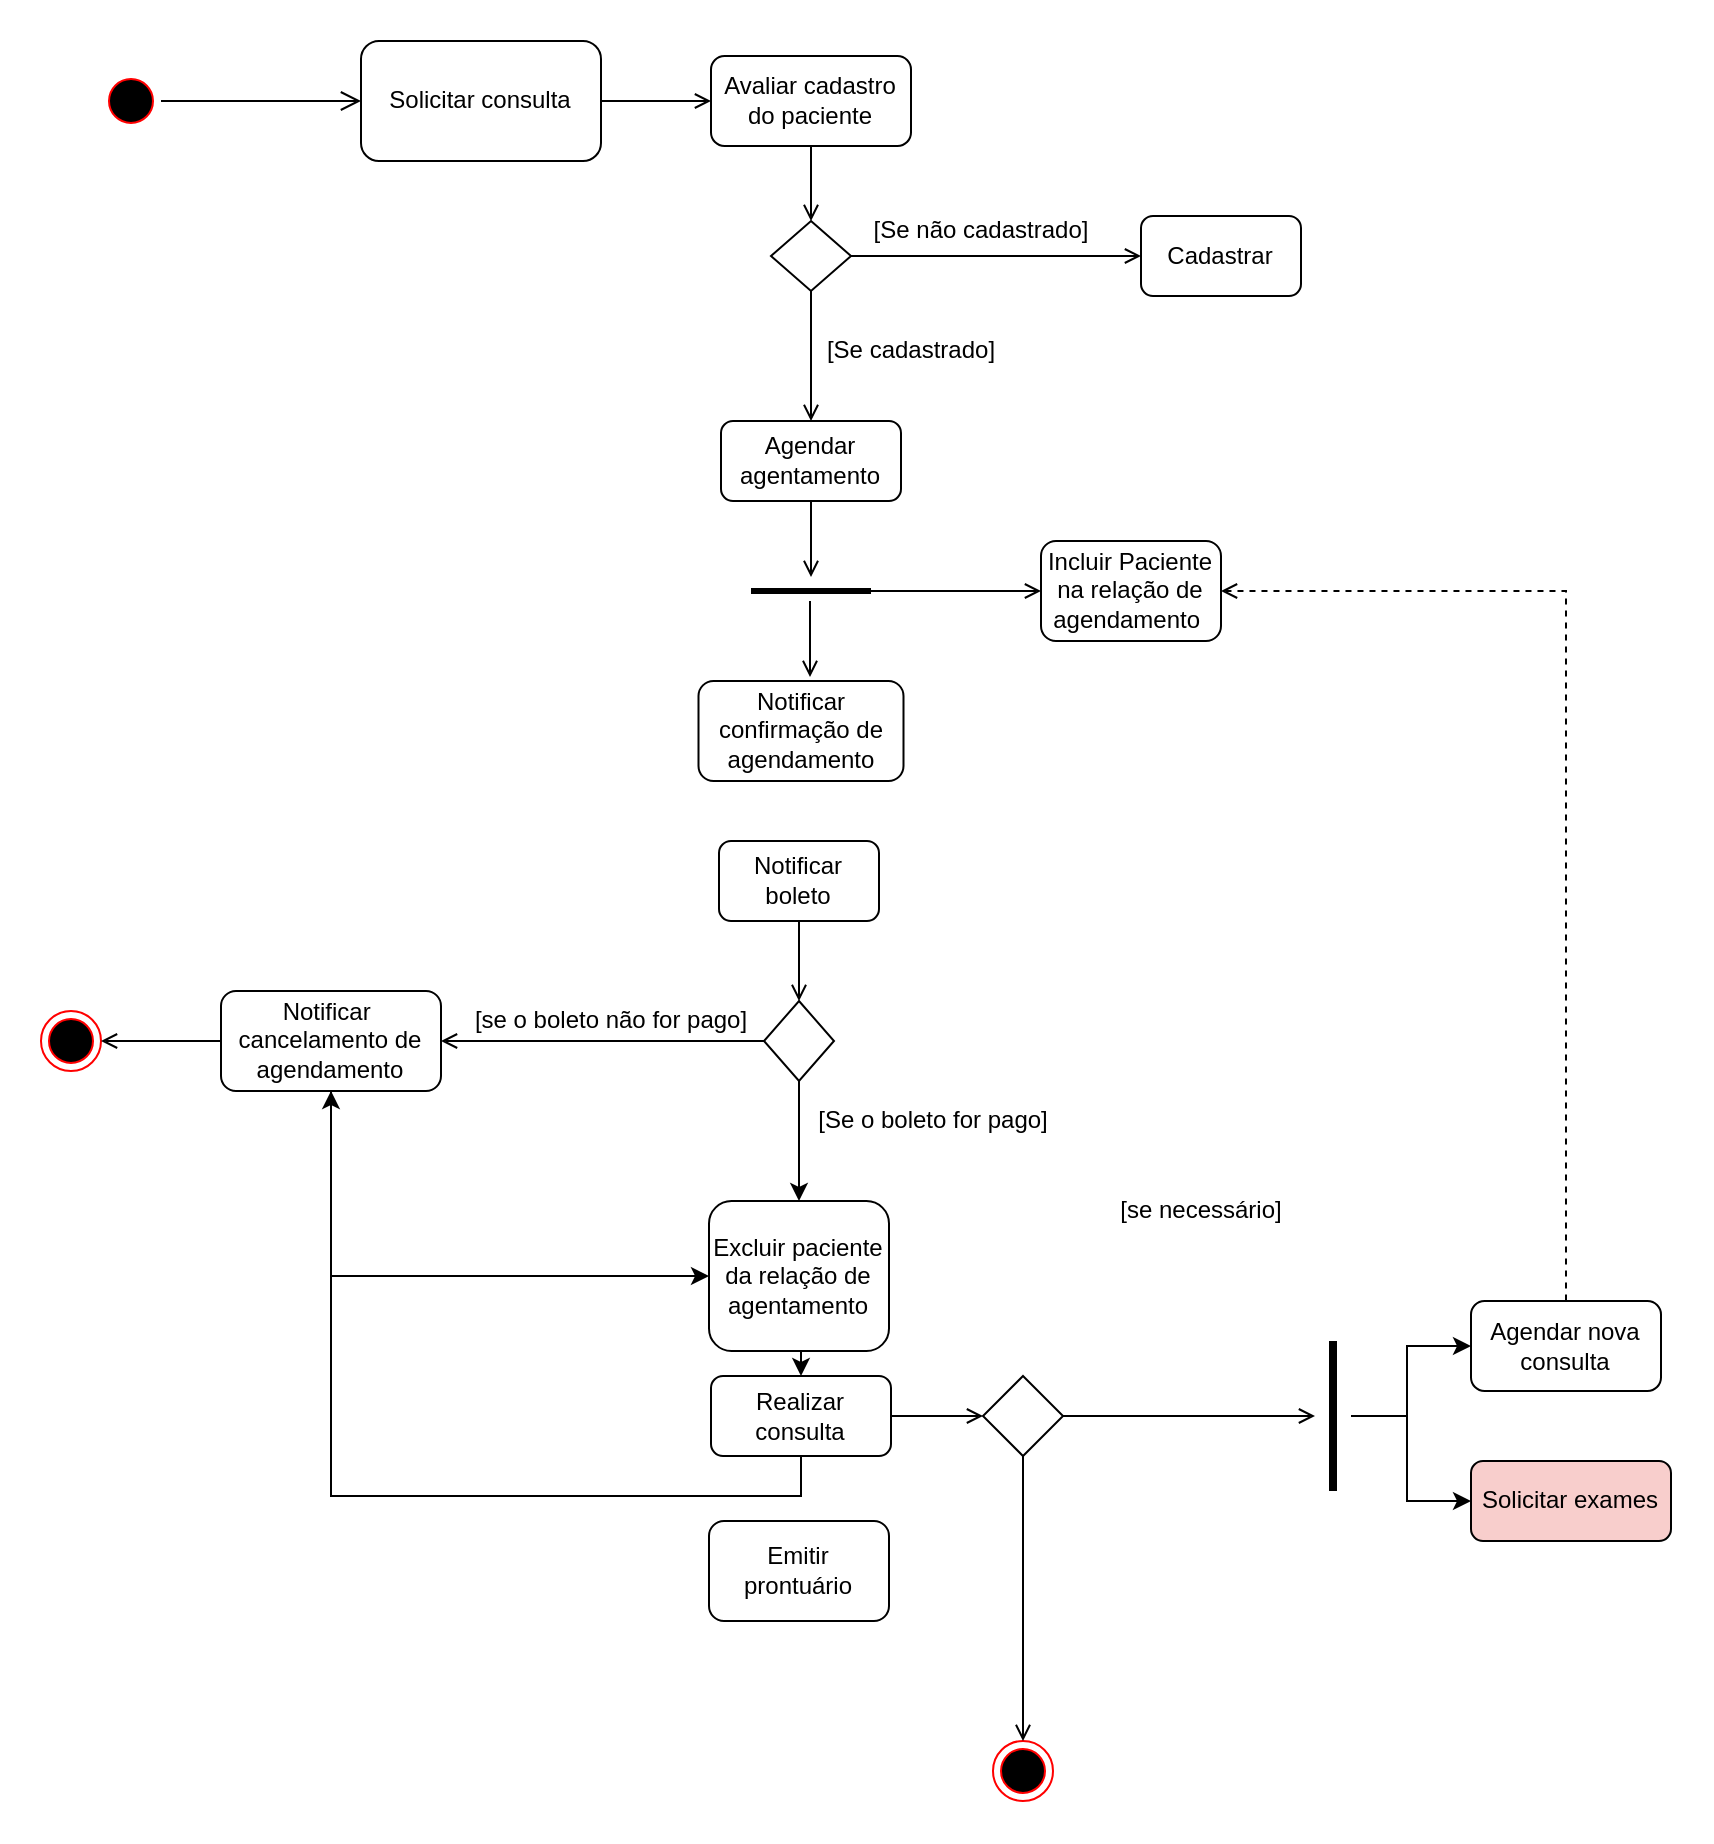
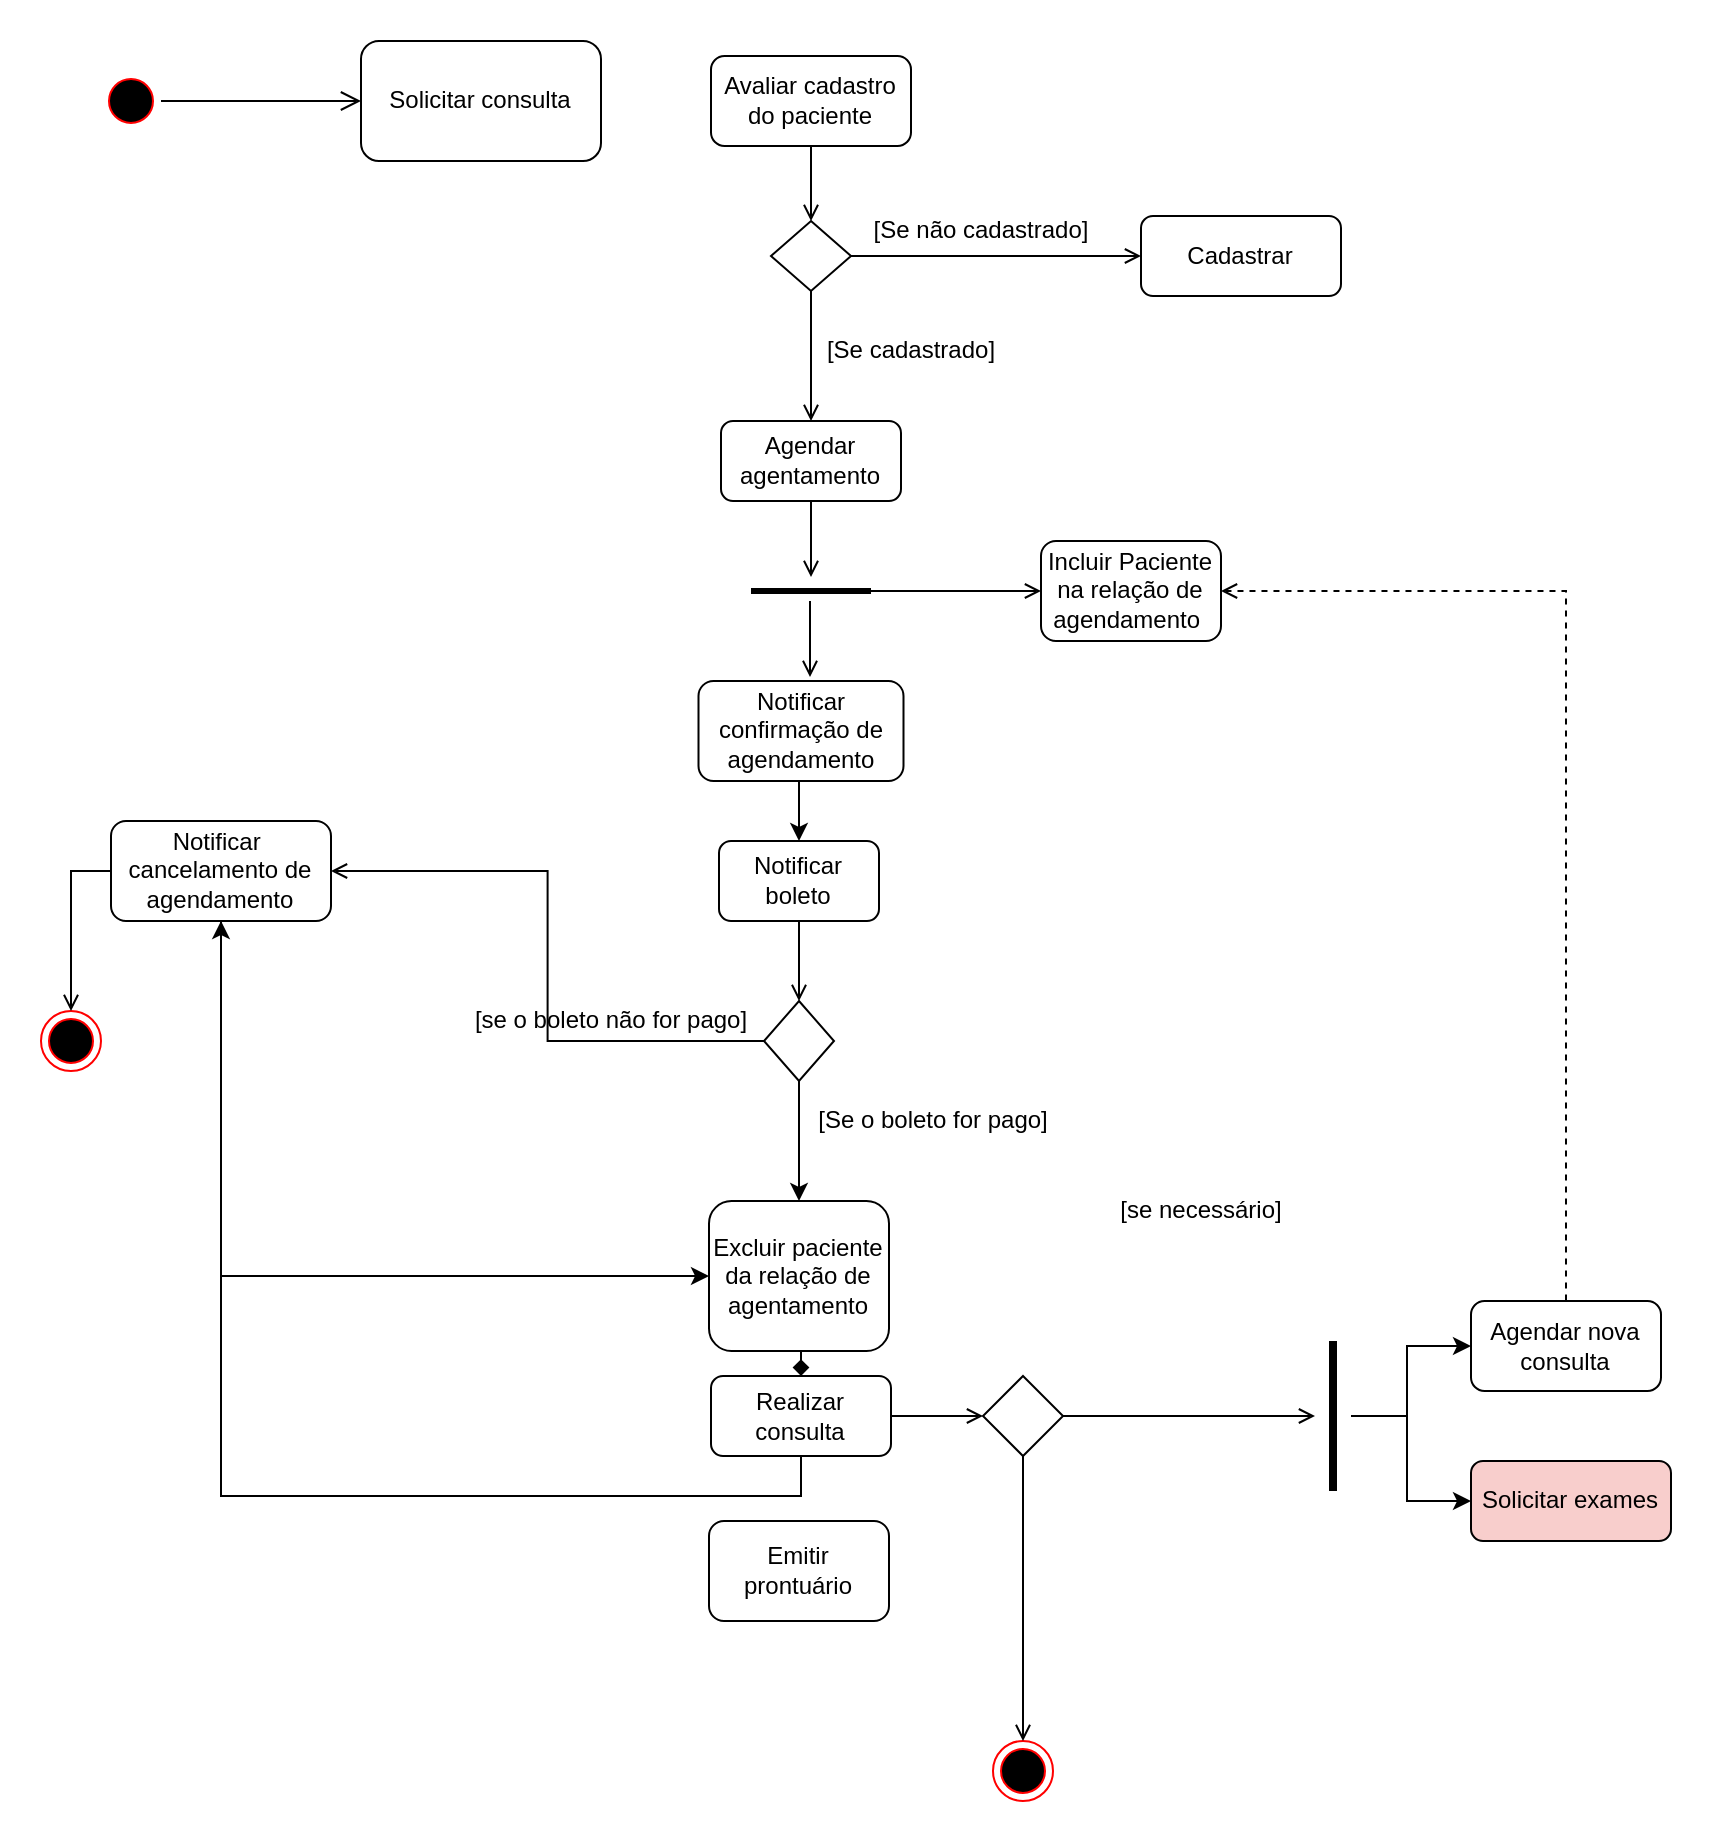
(653, 101) -> none
(1221, 256) -> (1241, 256)
none -> (799, 803)
(331, 1041) -> (221, 871)
(801, 1361) -> (801, 1360)
